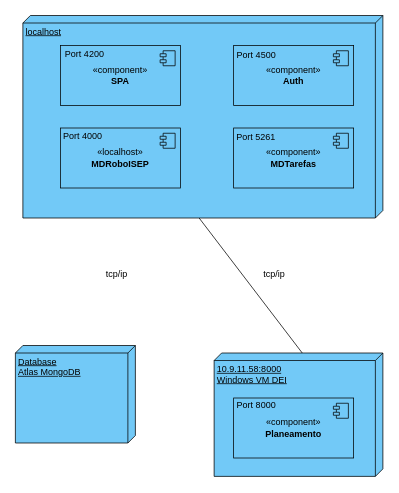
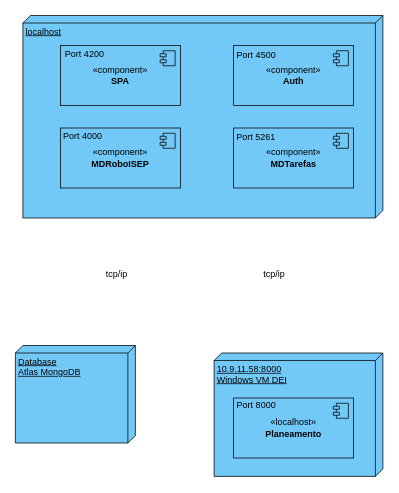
(120, 158) -> (120, 158)
(250, 285) -> none
(294, 428) -> (294, 428)
